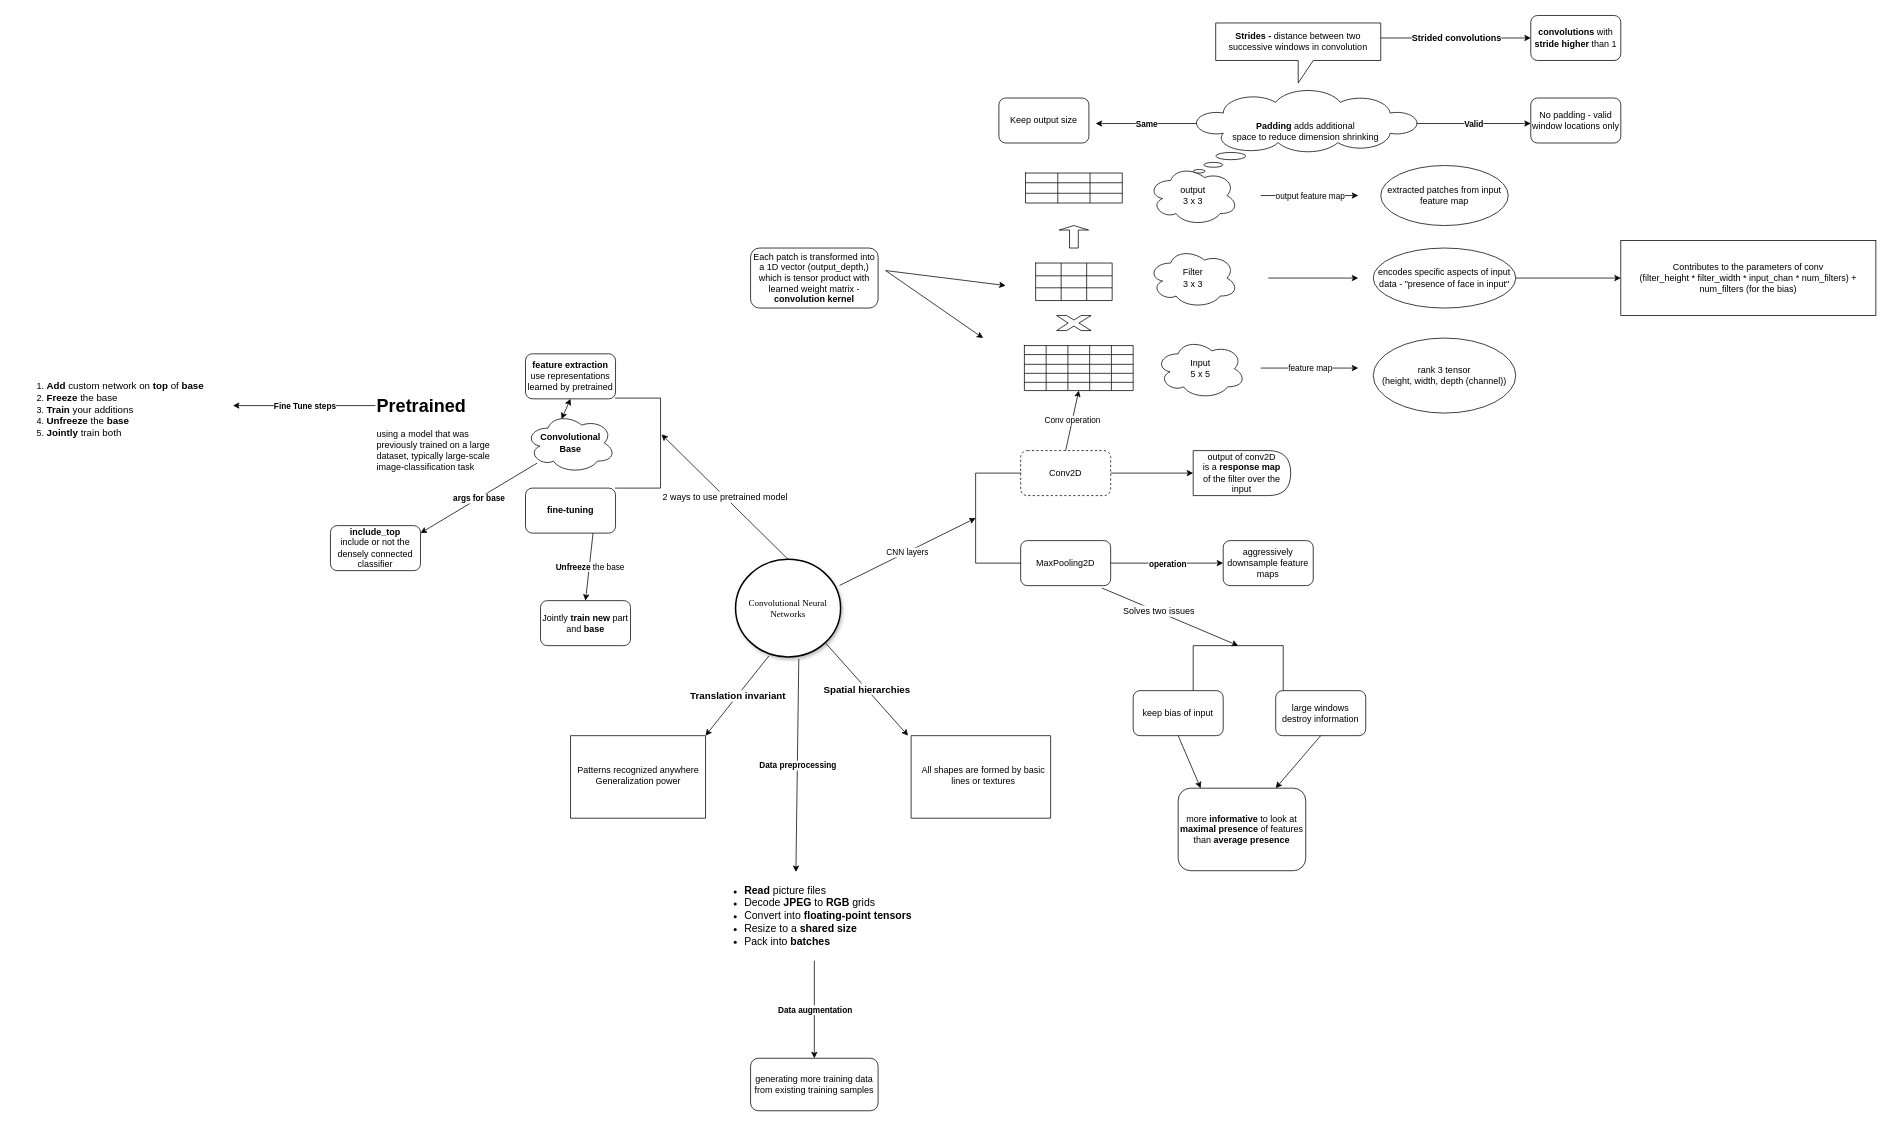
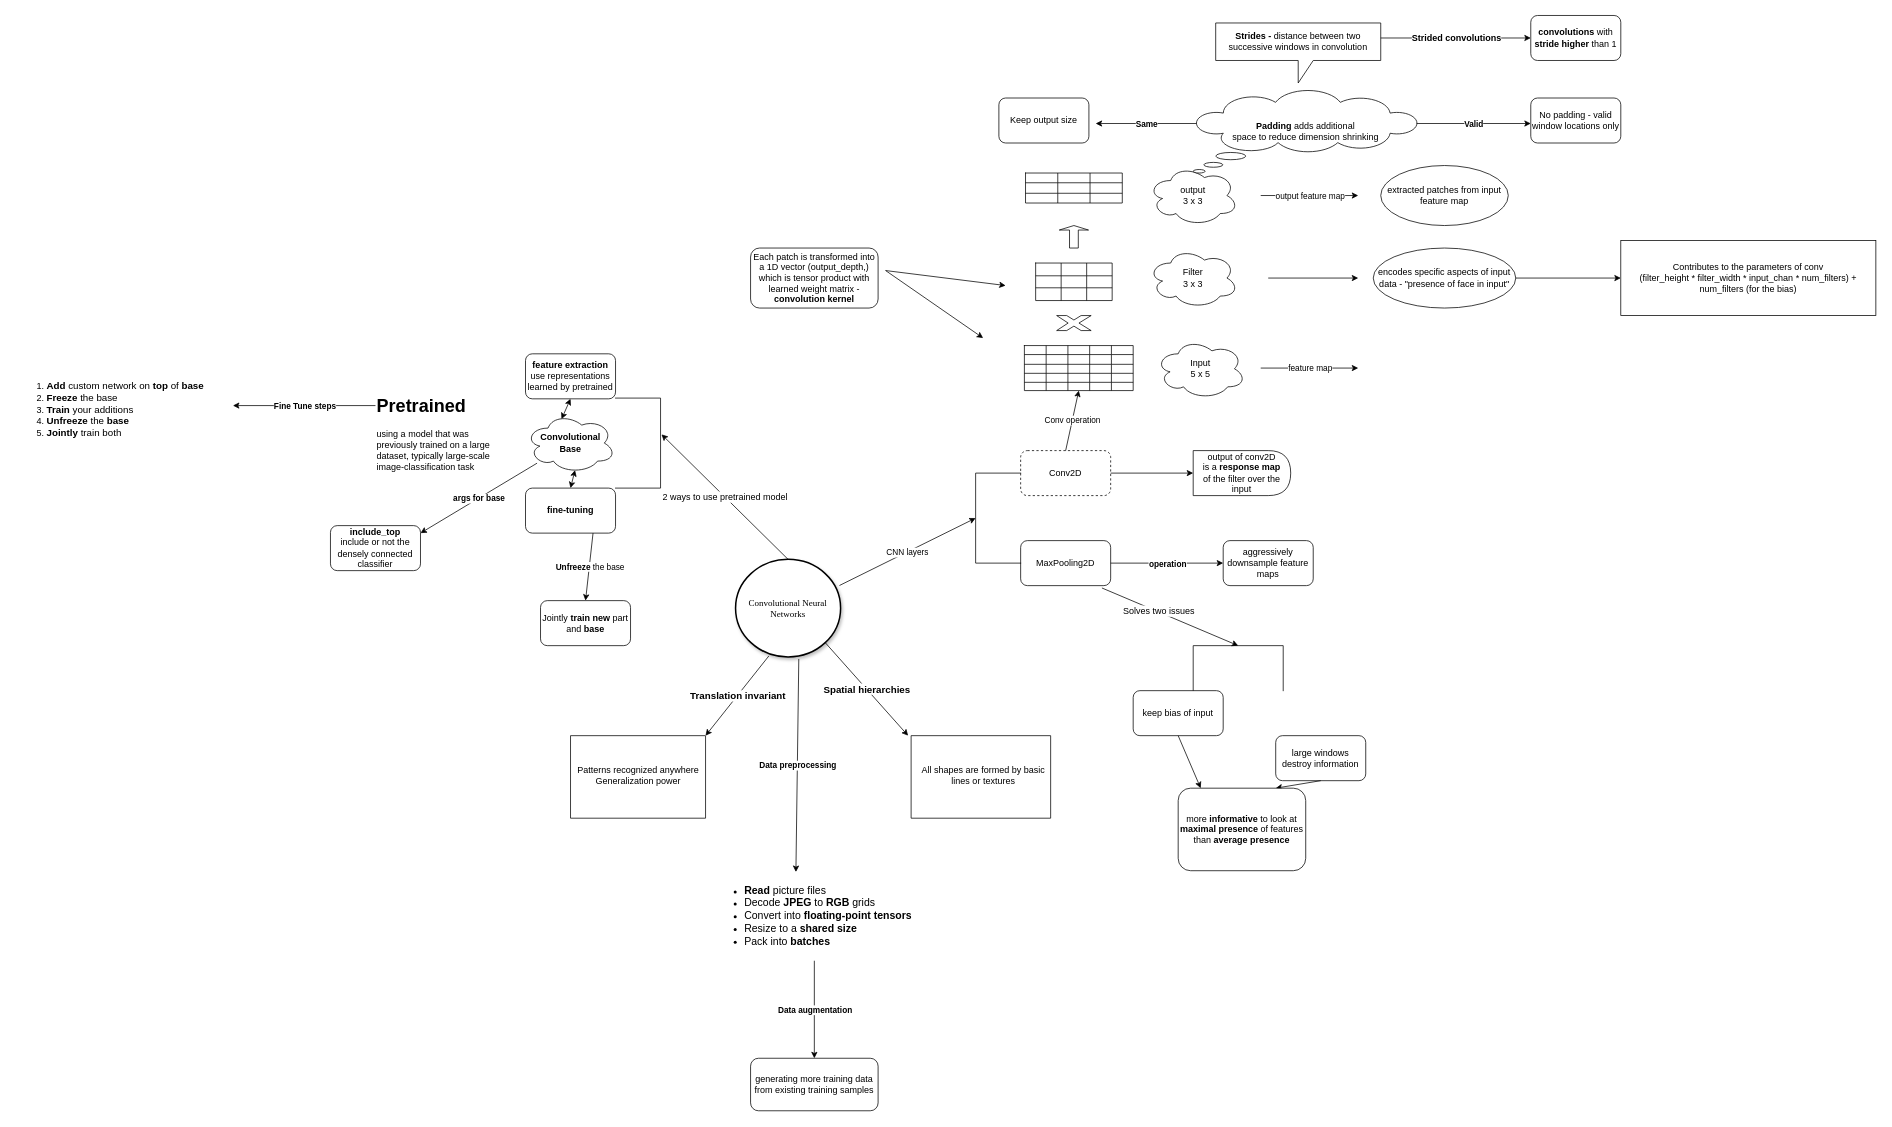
(1444, 375) -> none
none -> (573, 479)
(1320, 713) -> (1320, 758)
